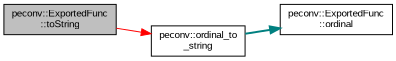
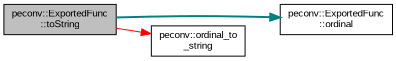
(258, 32) -> (193, 16)
